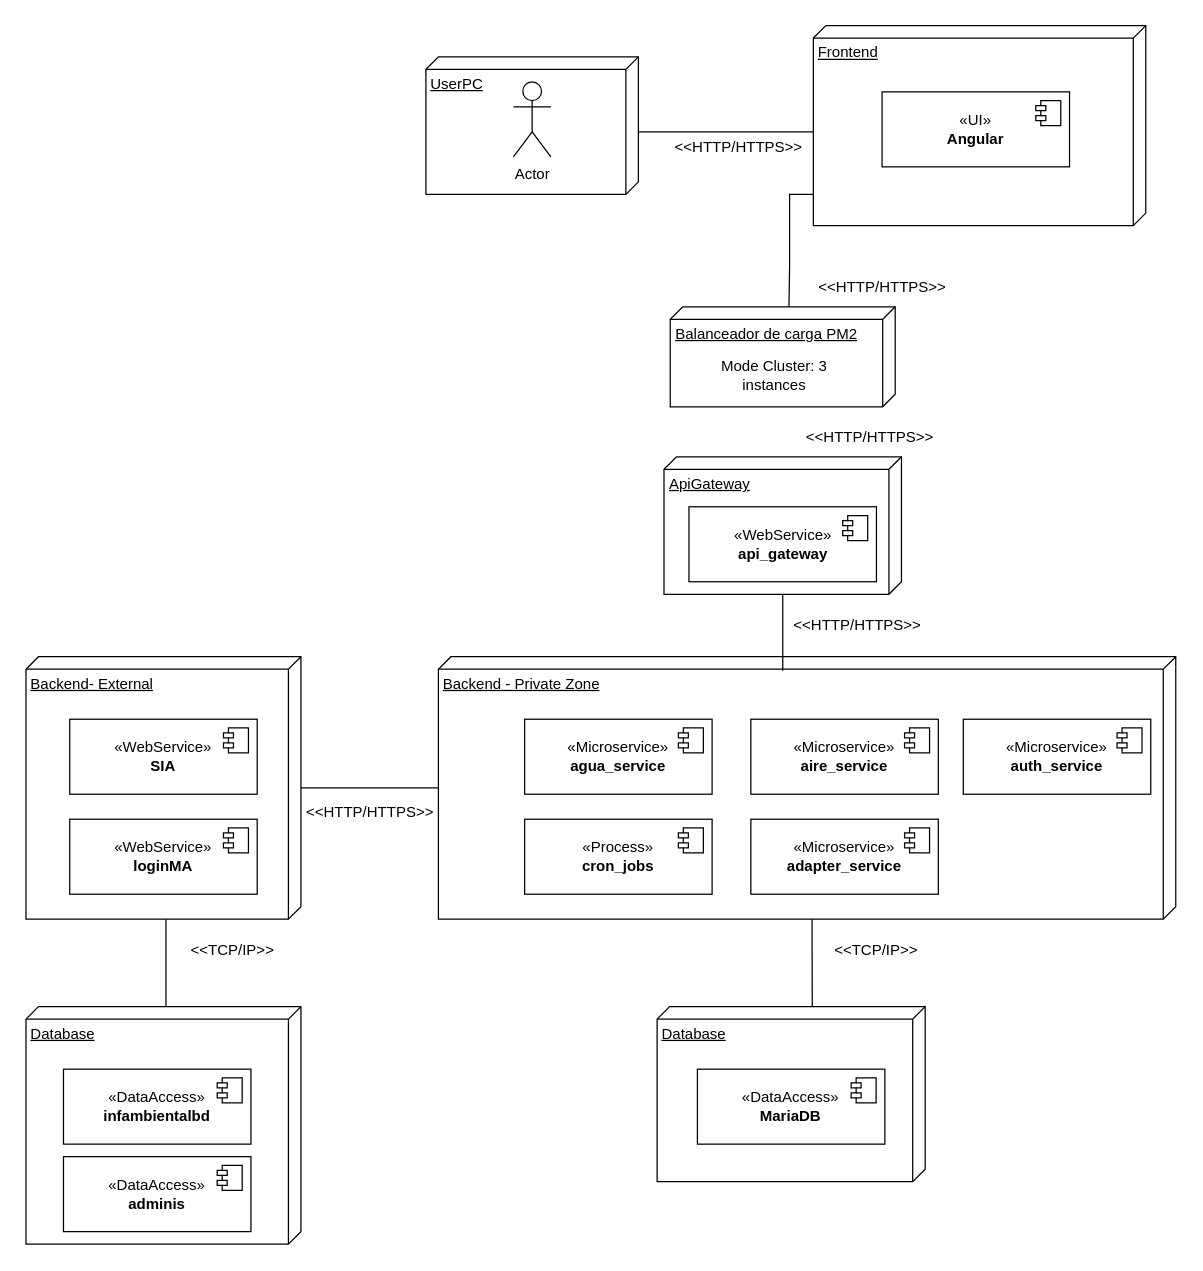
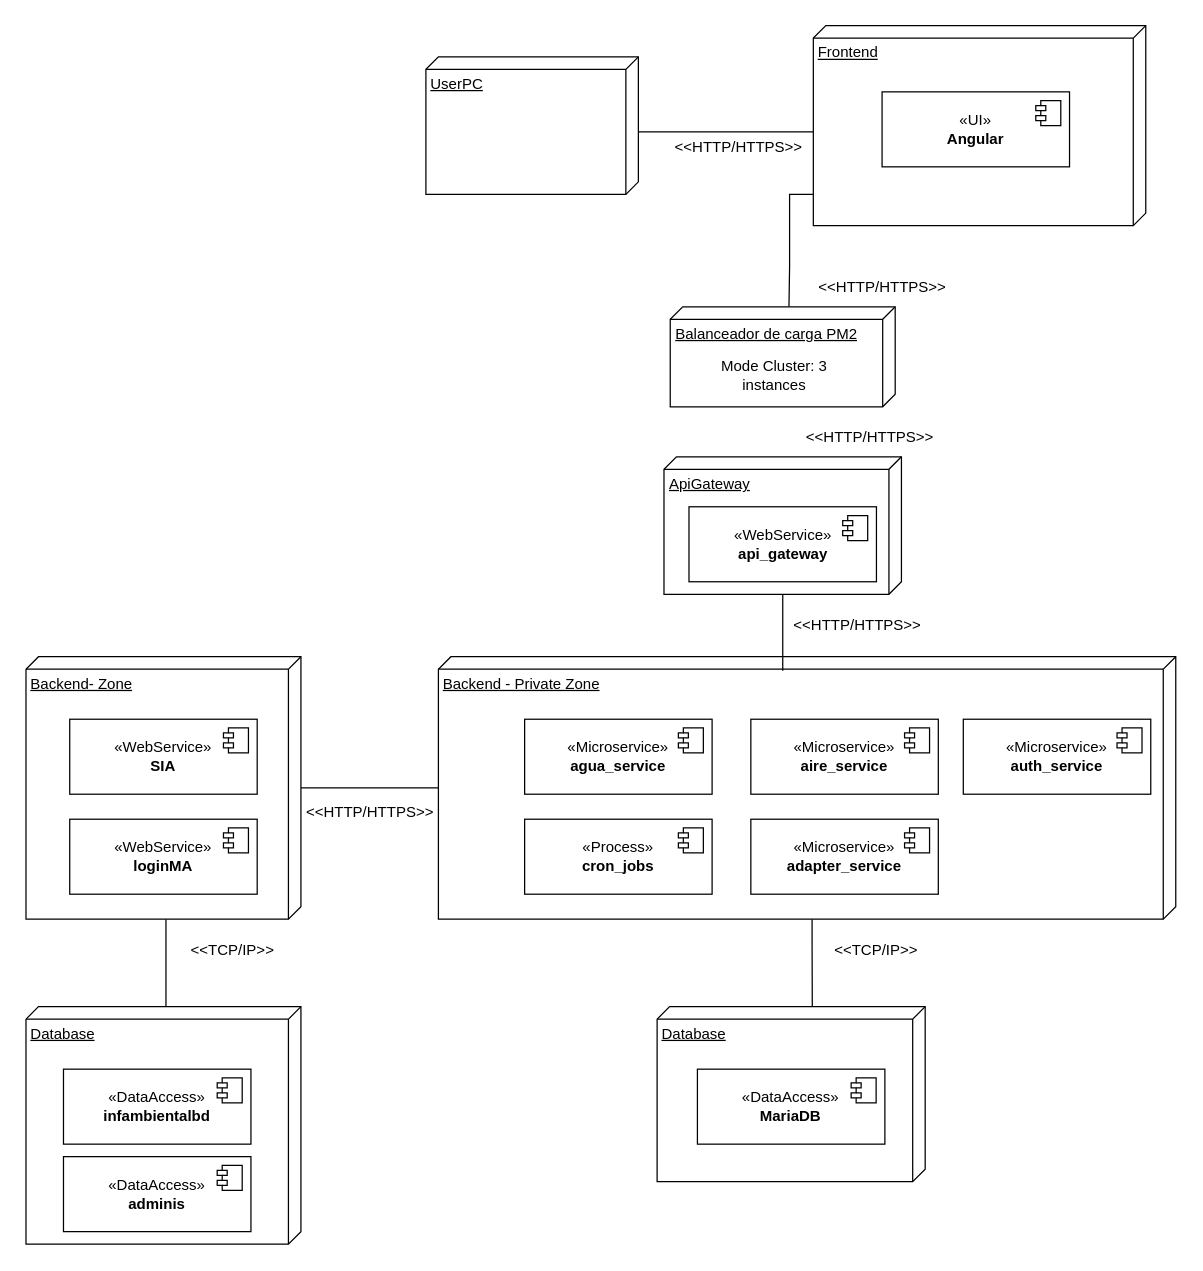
(532, 119) -> none
(98, 685) -> (83, 685)
